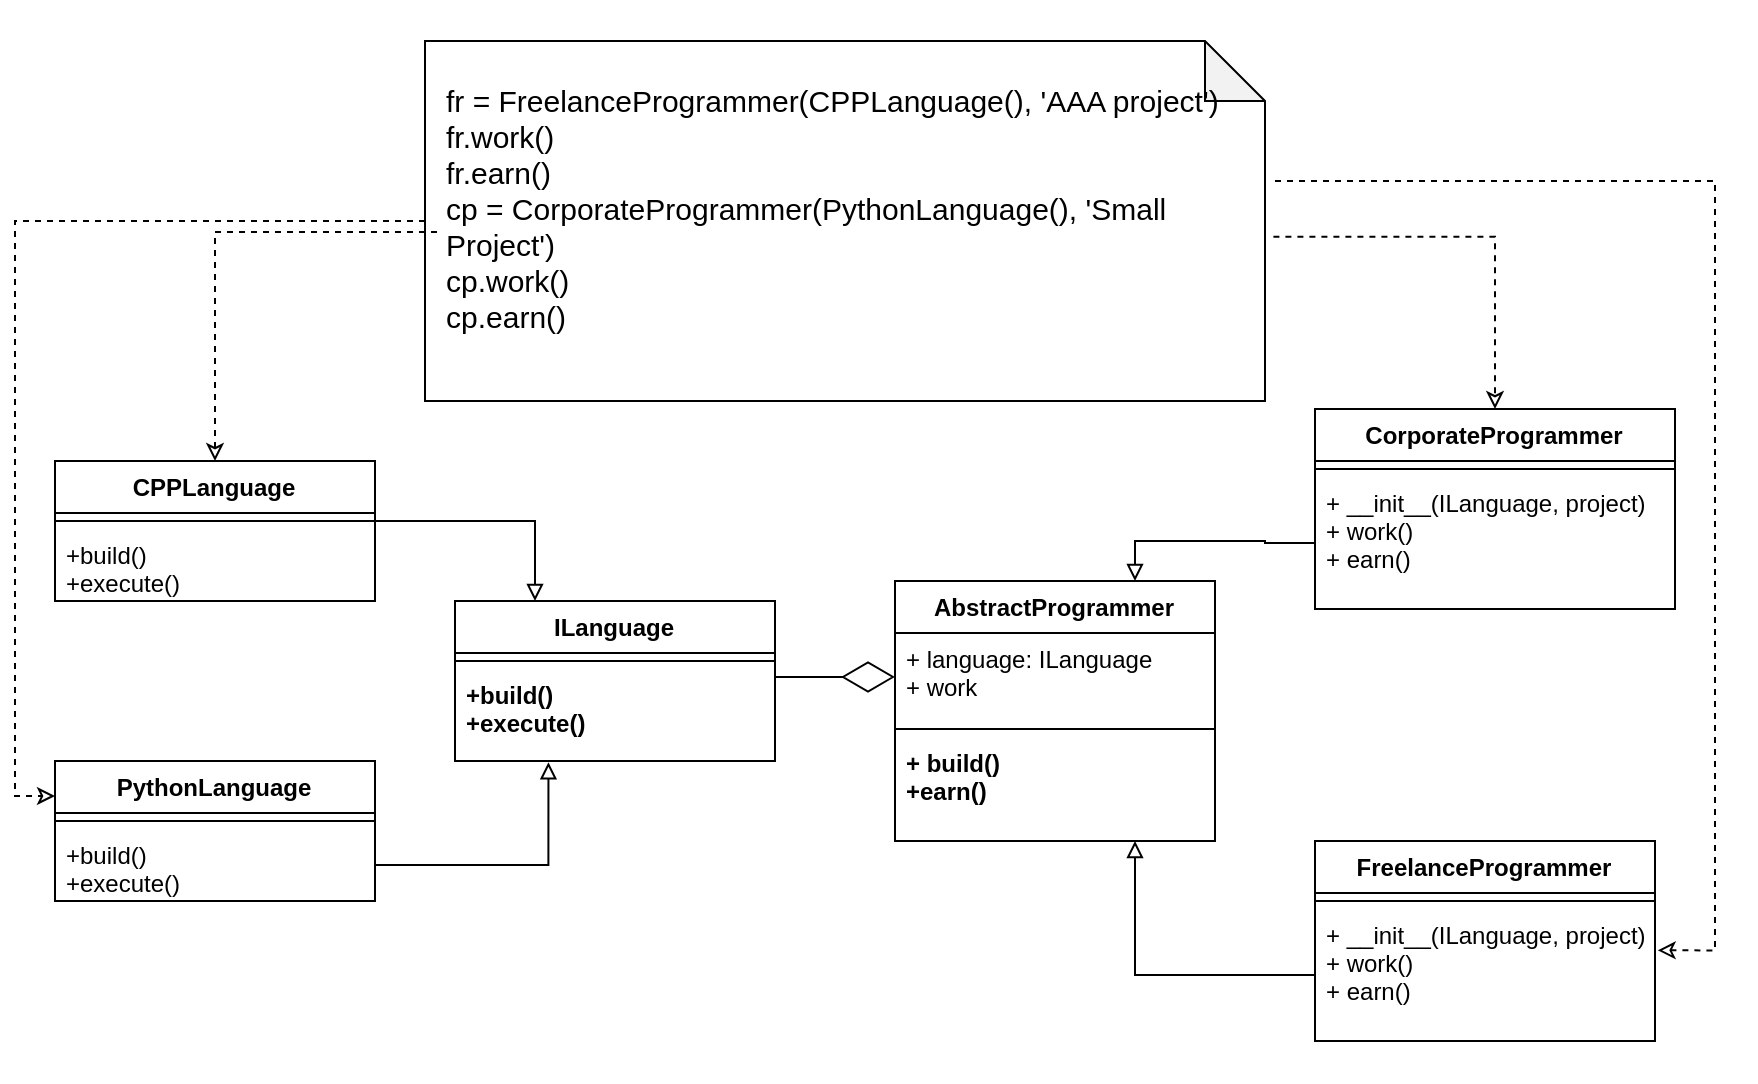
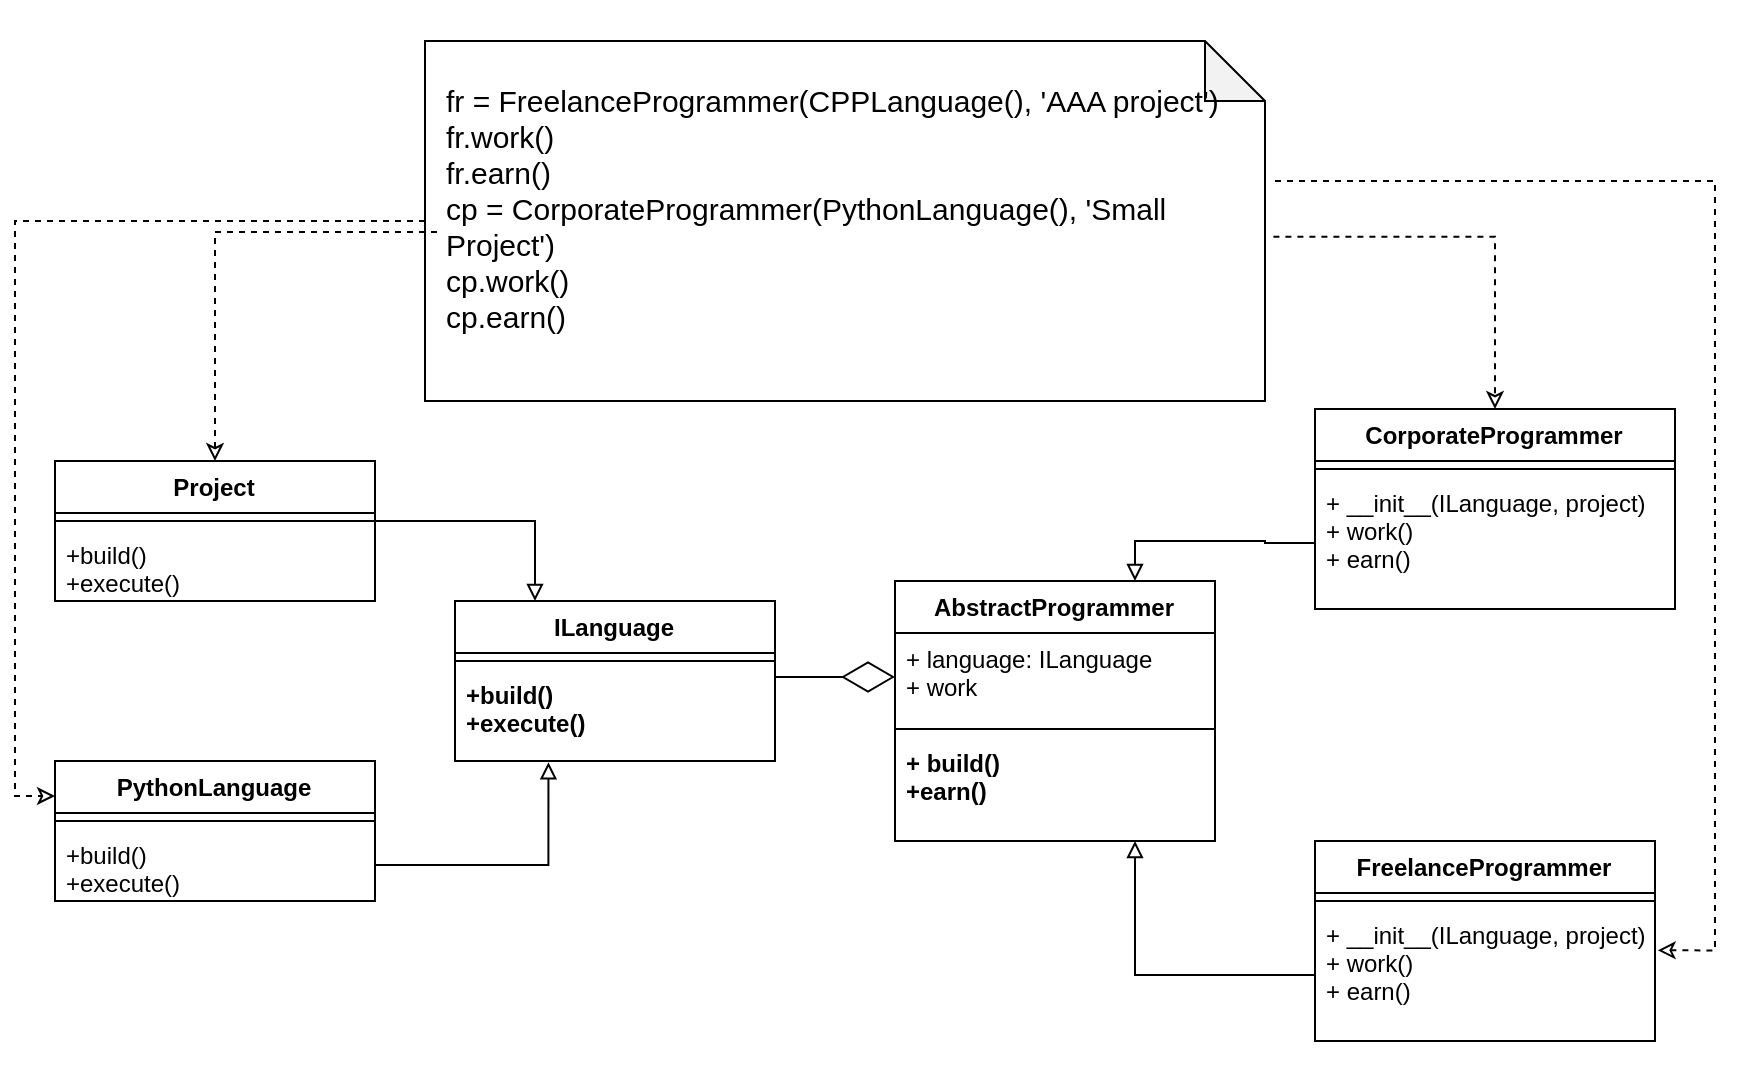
(214, 488) -> (214, 488)
